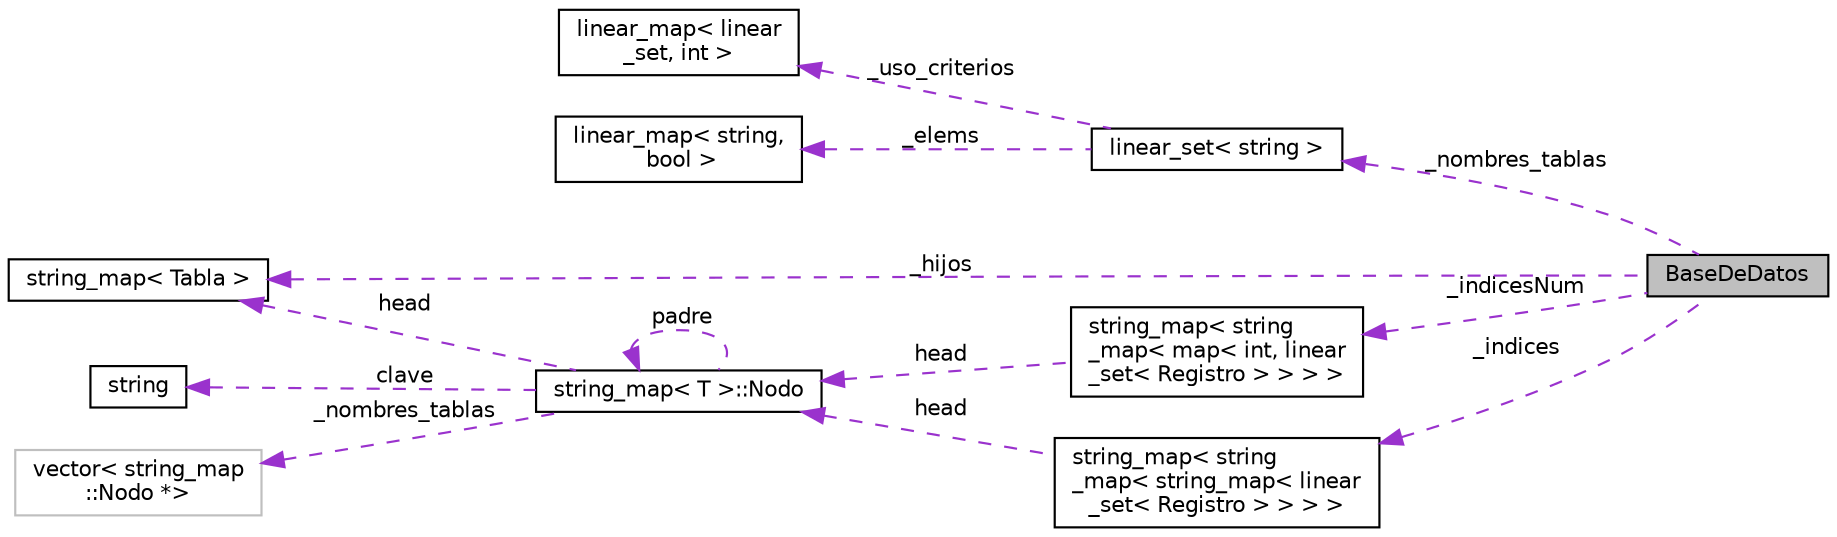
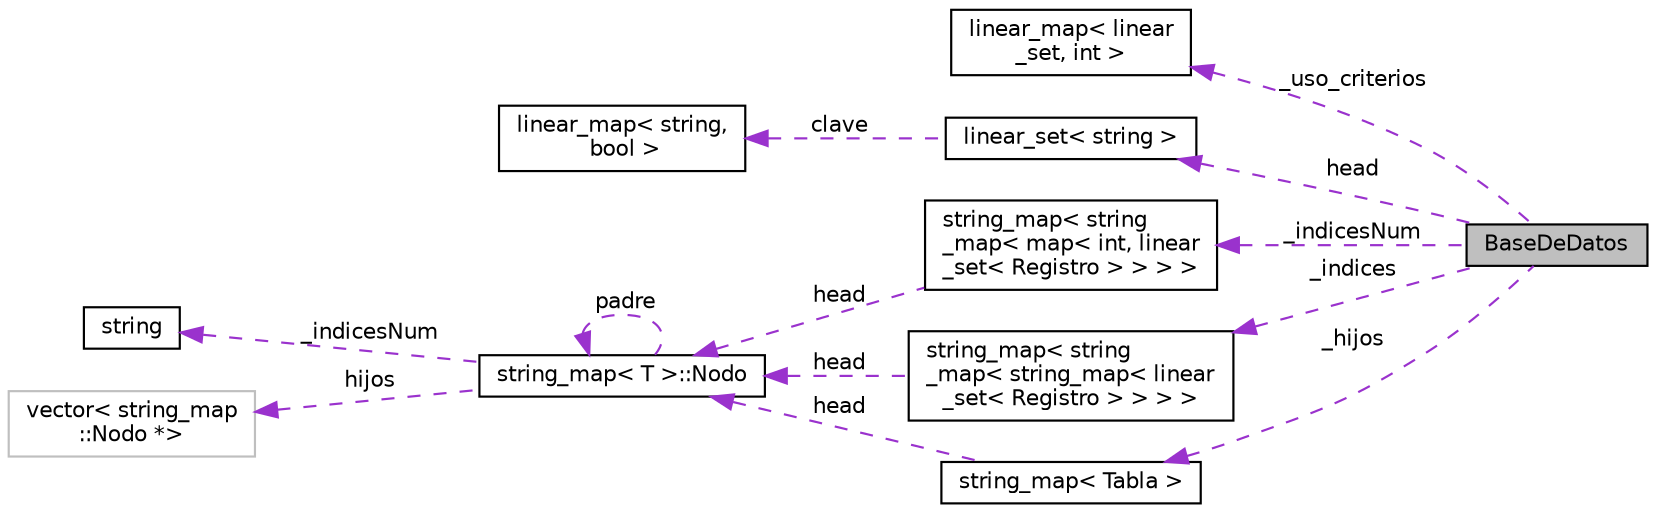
(966, 99) -> (1382, 128)
(938, 137) -> (837, 126)
(1513, 161) -> (1350, 170)
(419, 338) -> (858, 432)
(402, 377) -> (367, 333)
(402, 412) -> (367, 381)
